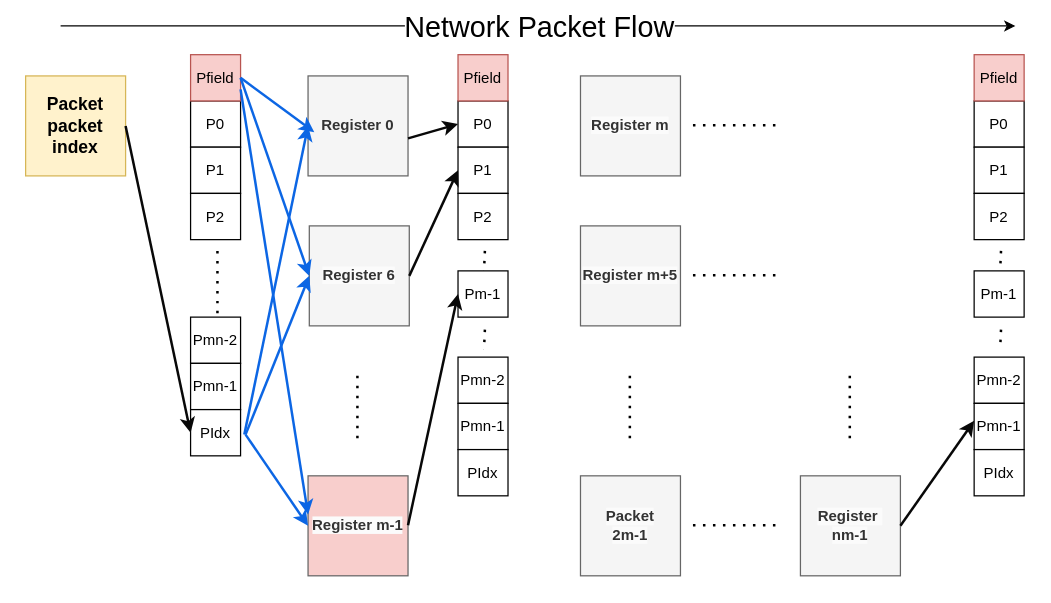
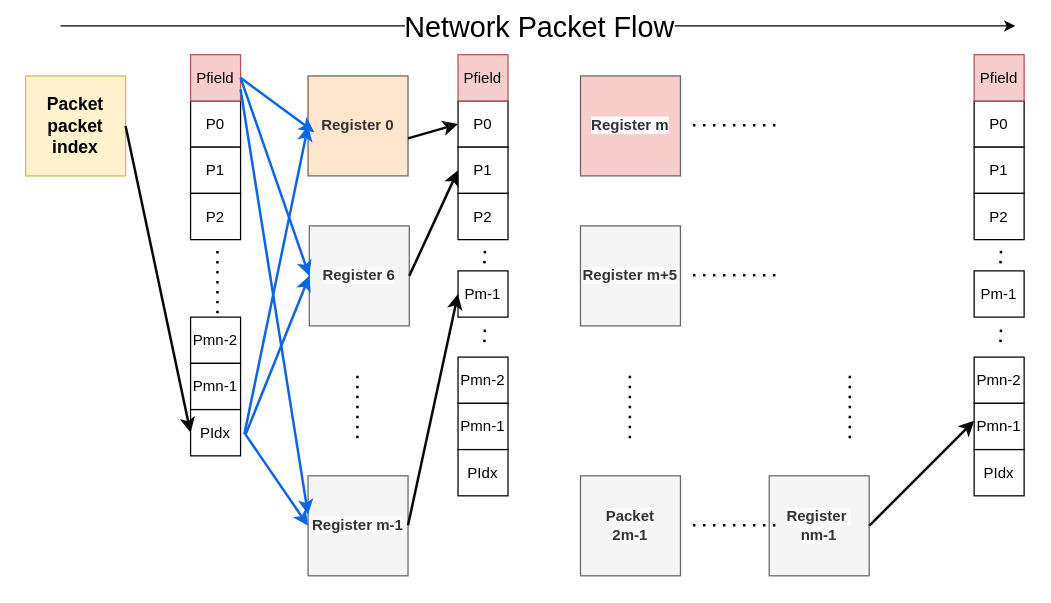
(358, 126) -> (358, 126)
(631, 126) -> (631, 126)
(358, 526) -> (358, 526)
(851, 526) -> (819, 526)
